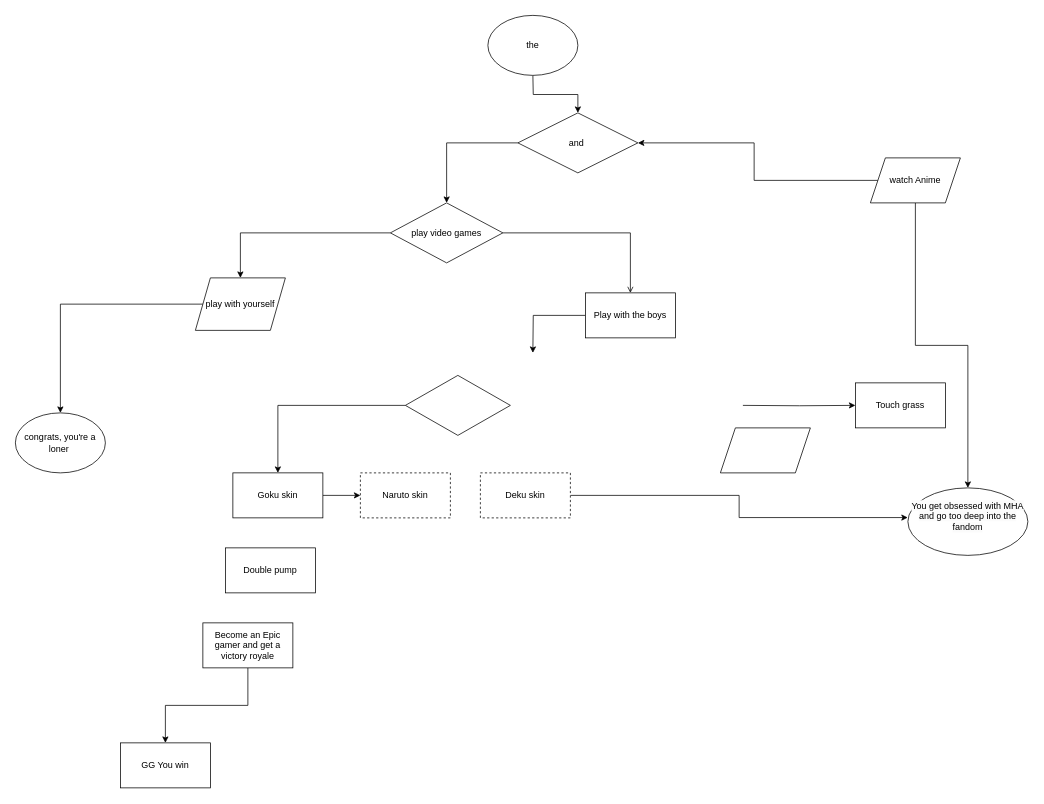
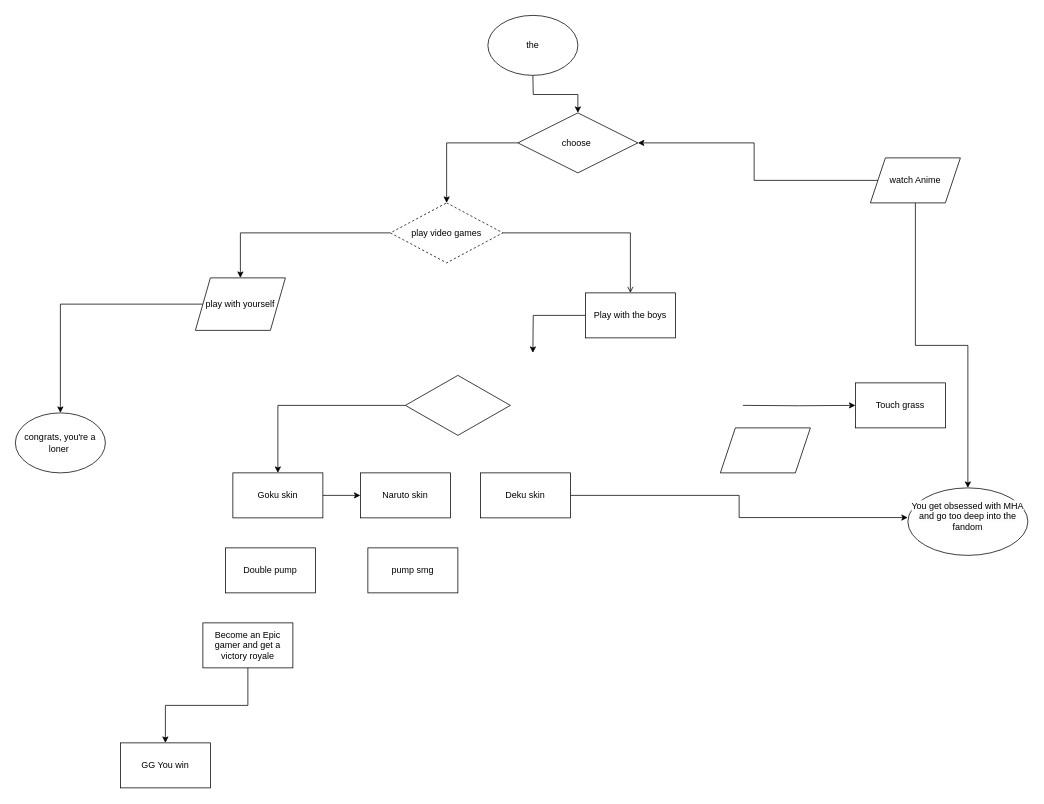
(578, 143) -> (578, 143)
(447, 233) -> (447, 233)
(405, 495) -> (405, 495)
(525, 495) -> (525, 495)
none -> (413, 570)
